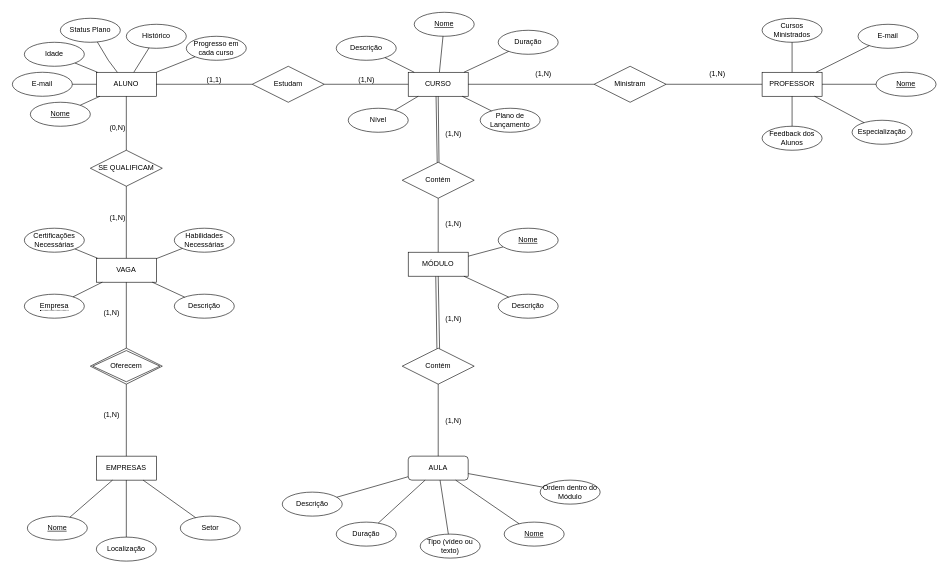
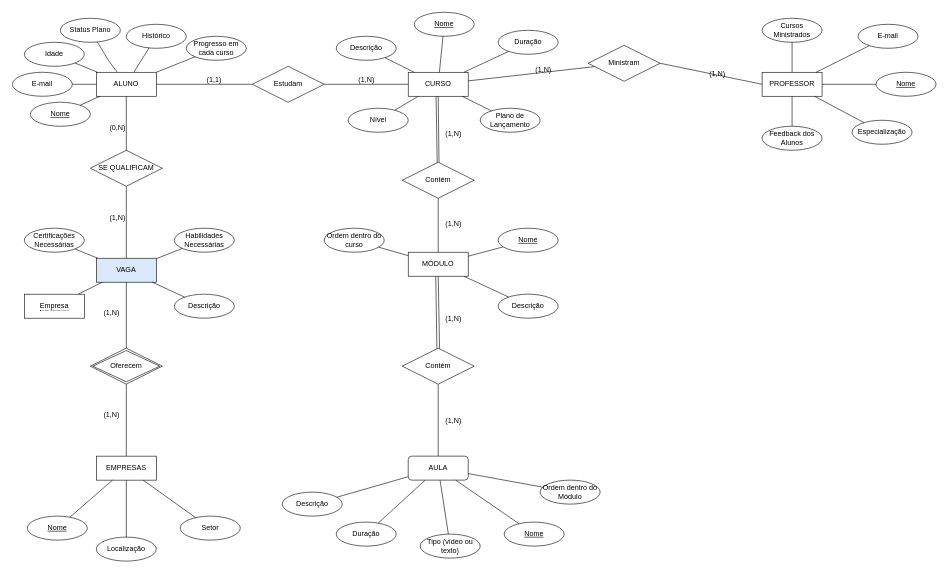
(630, 84) -> (624, 63)
none -> (354, 240)
none -> (394, 251)
(126, 270) -> (126, 270)
(54, 306) -> (54, 306)
